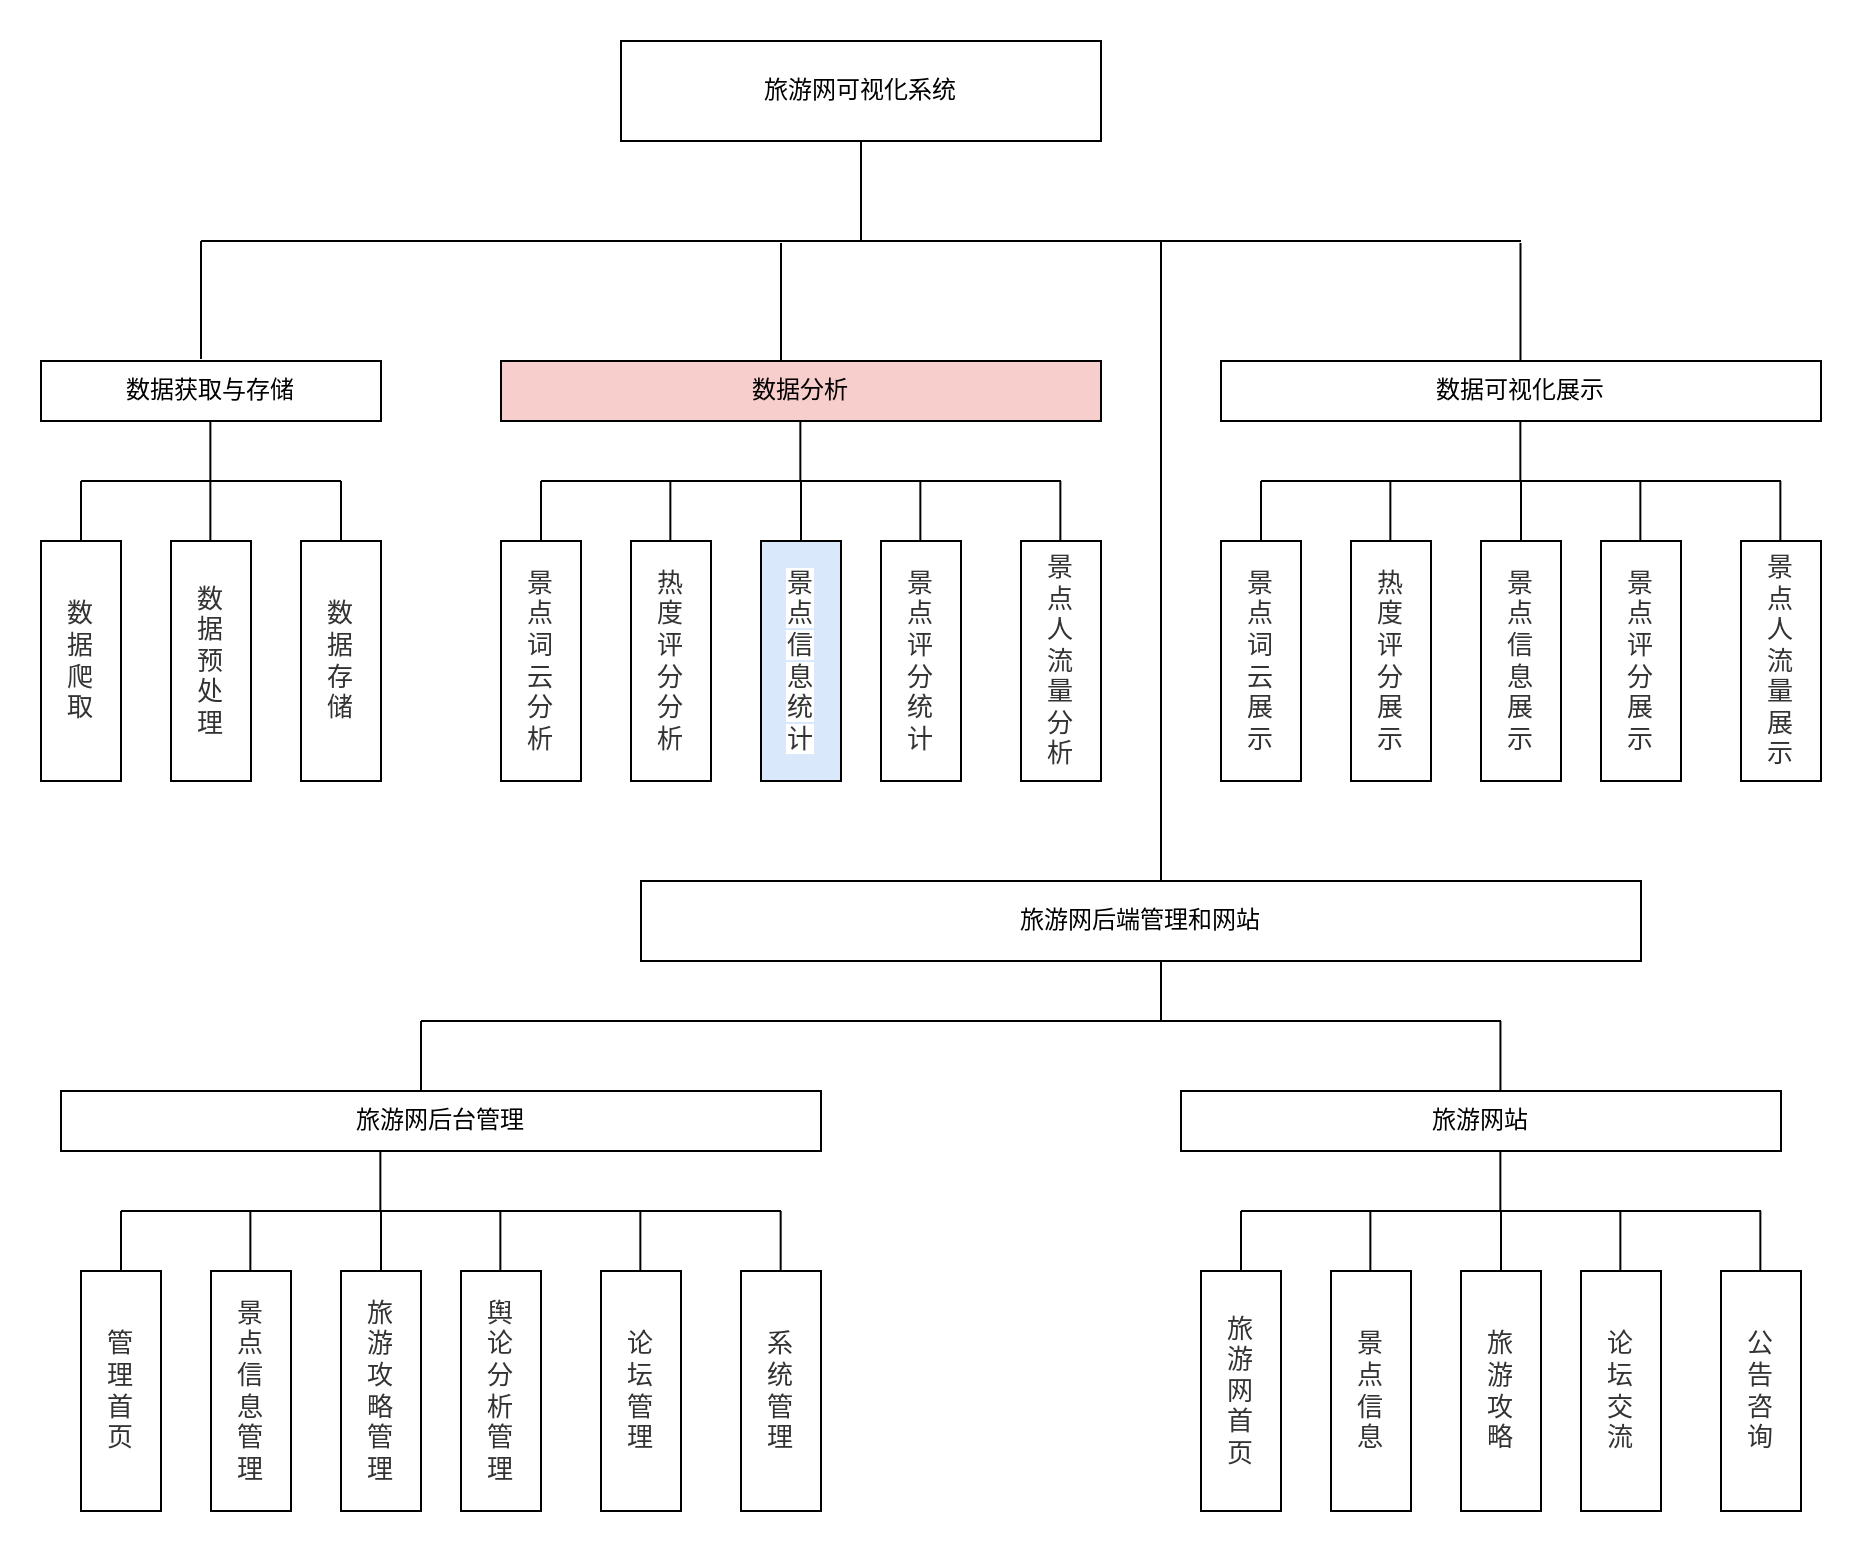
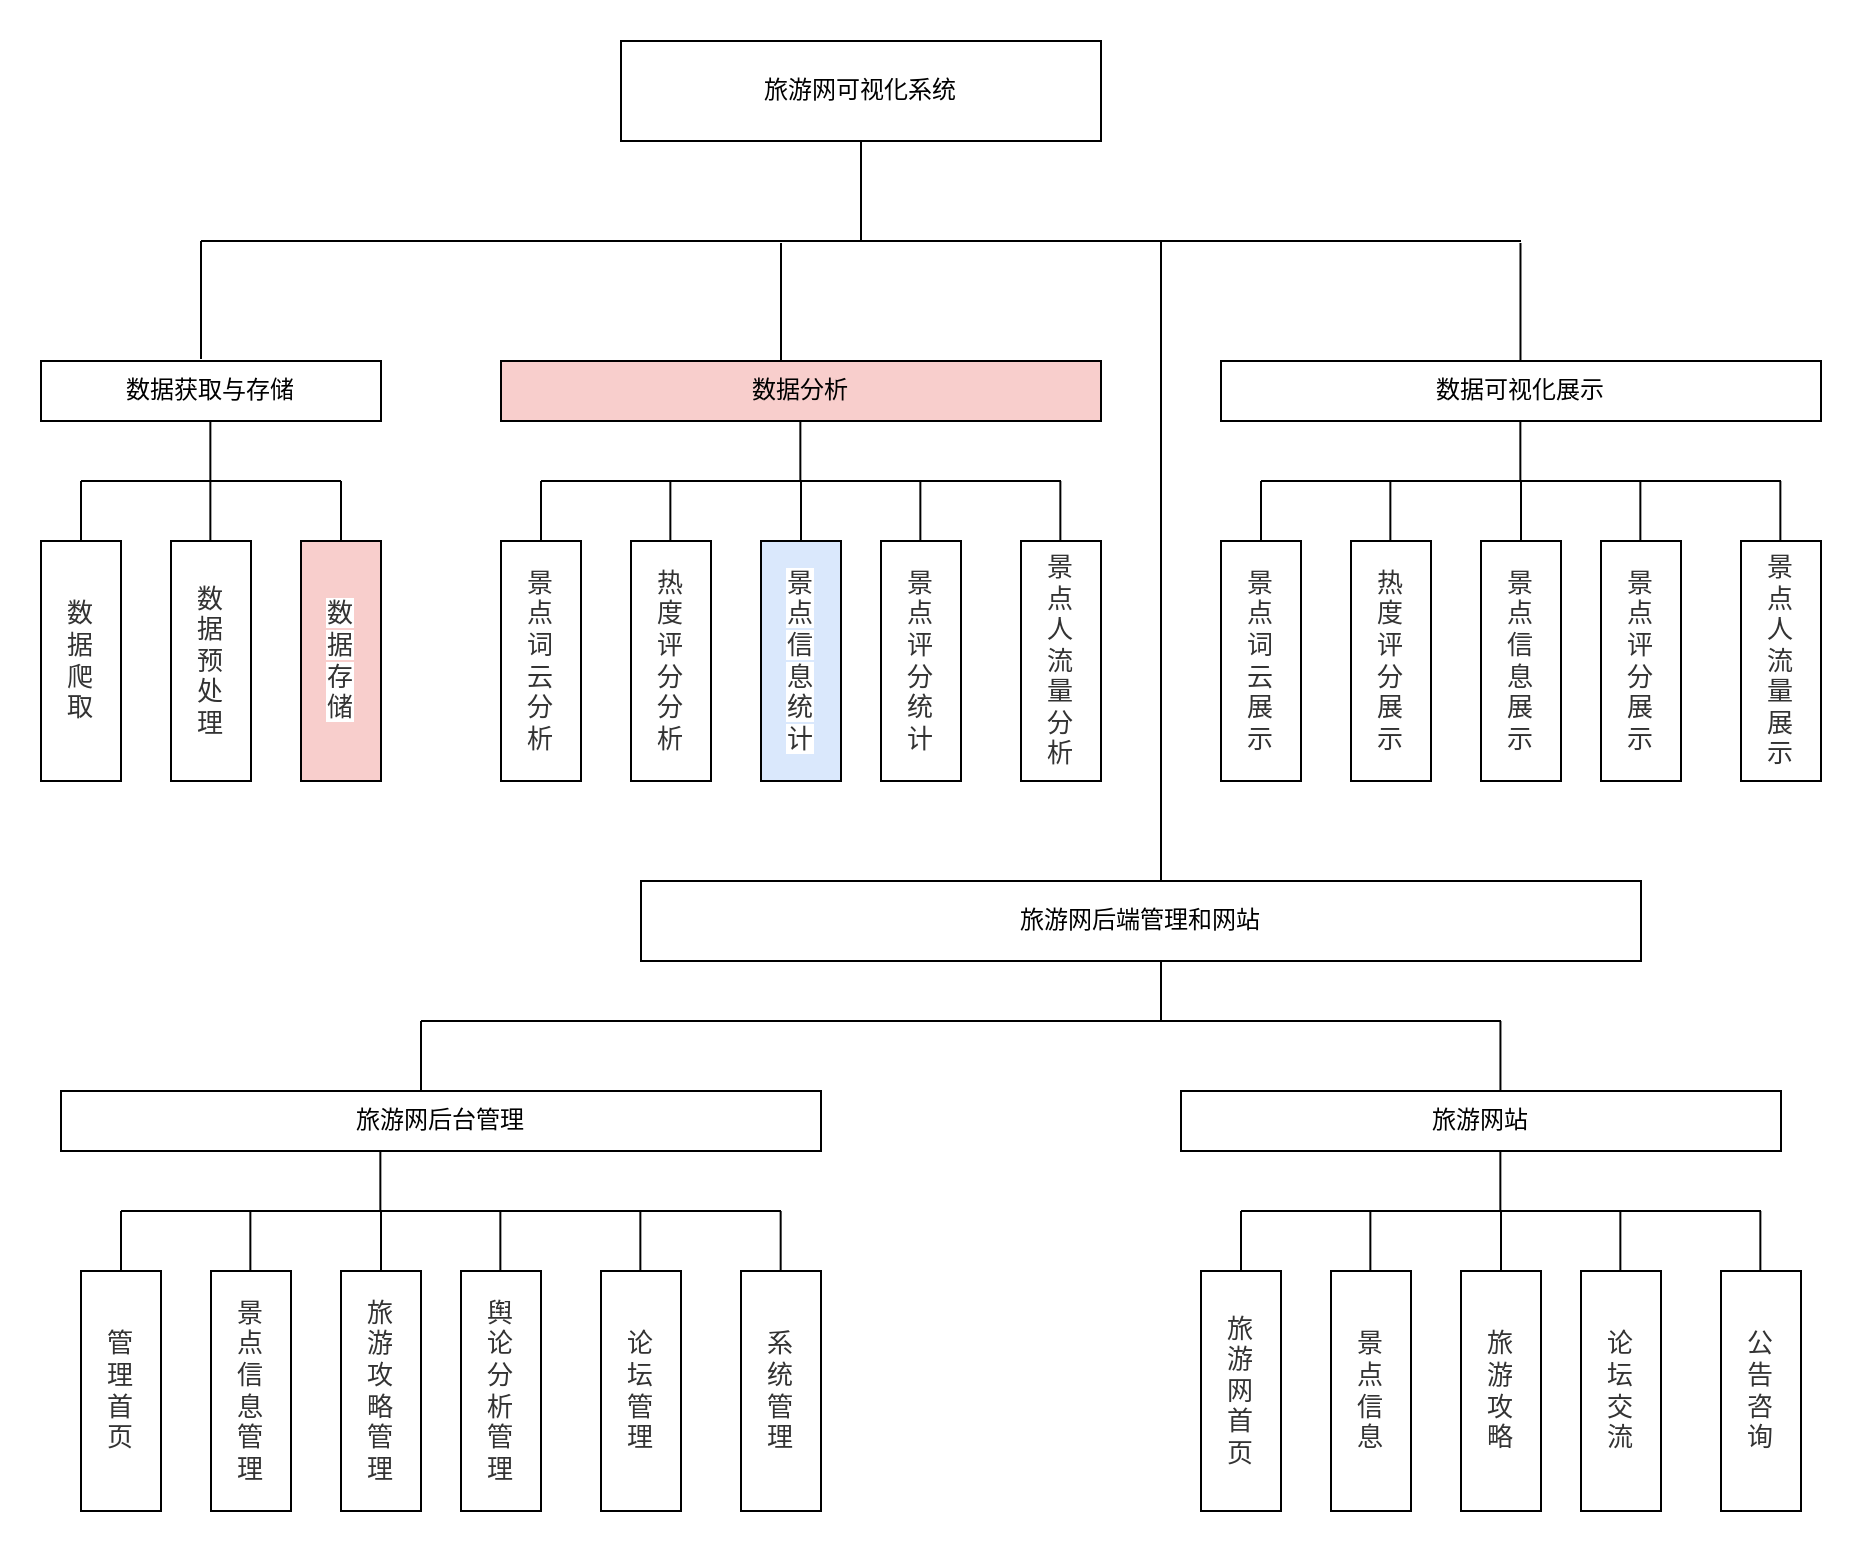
(341, 661) -> (341, 661)
